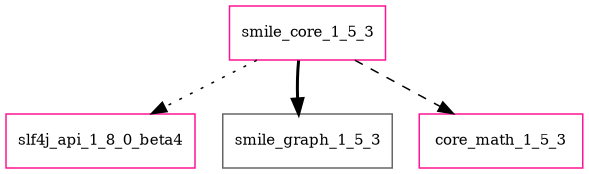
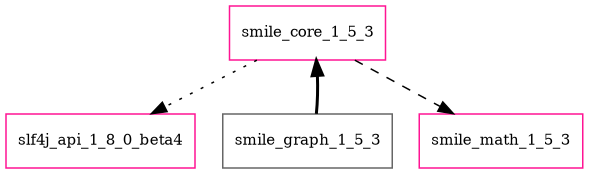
(297, 80) -> (318, 95)
(501, 141) -> (501, 141)
